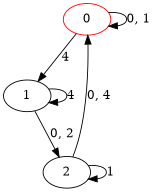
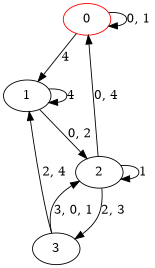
none -> (56, 249)
